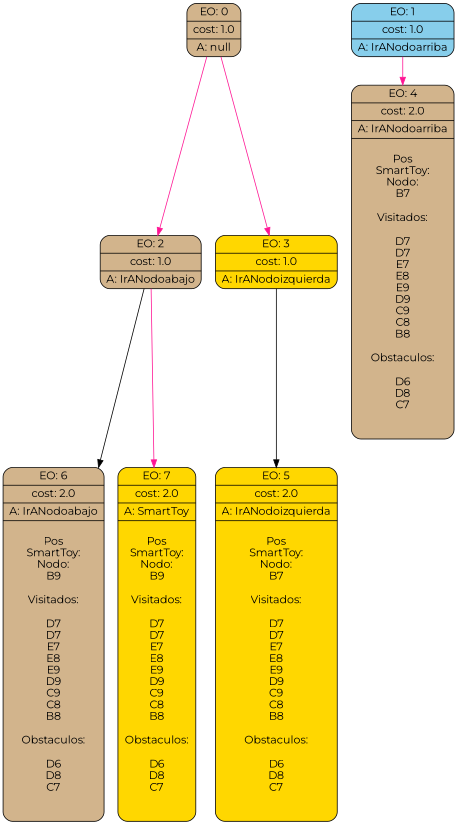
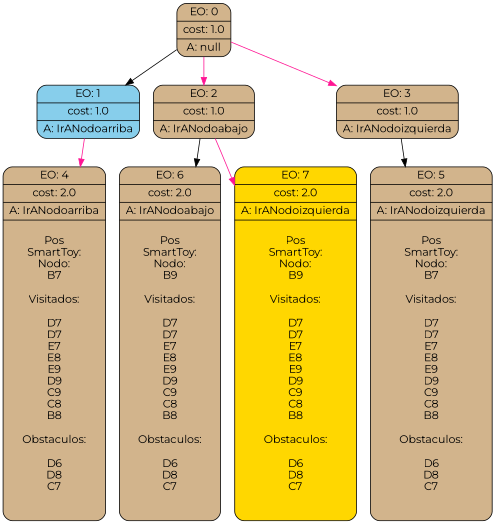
none -> (154, 65)
(276, 262) -> (397, 112)
(157, 511) -> (296, 211)
(276, 644) -> (431, 344)
